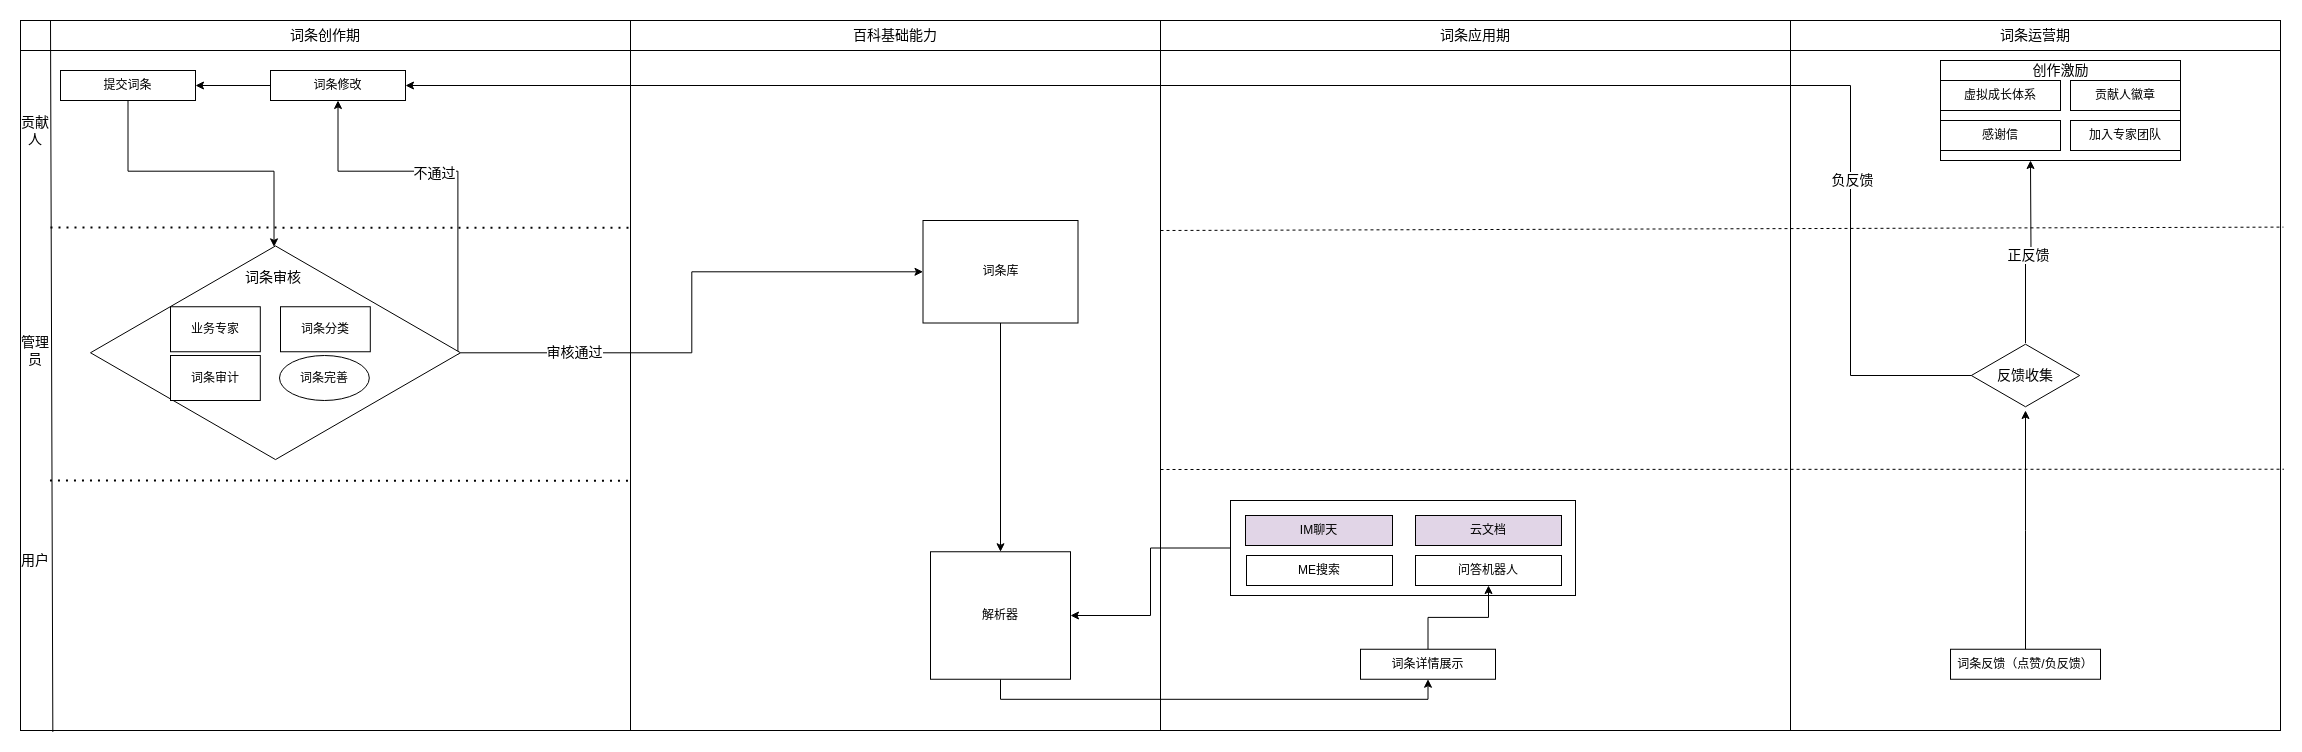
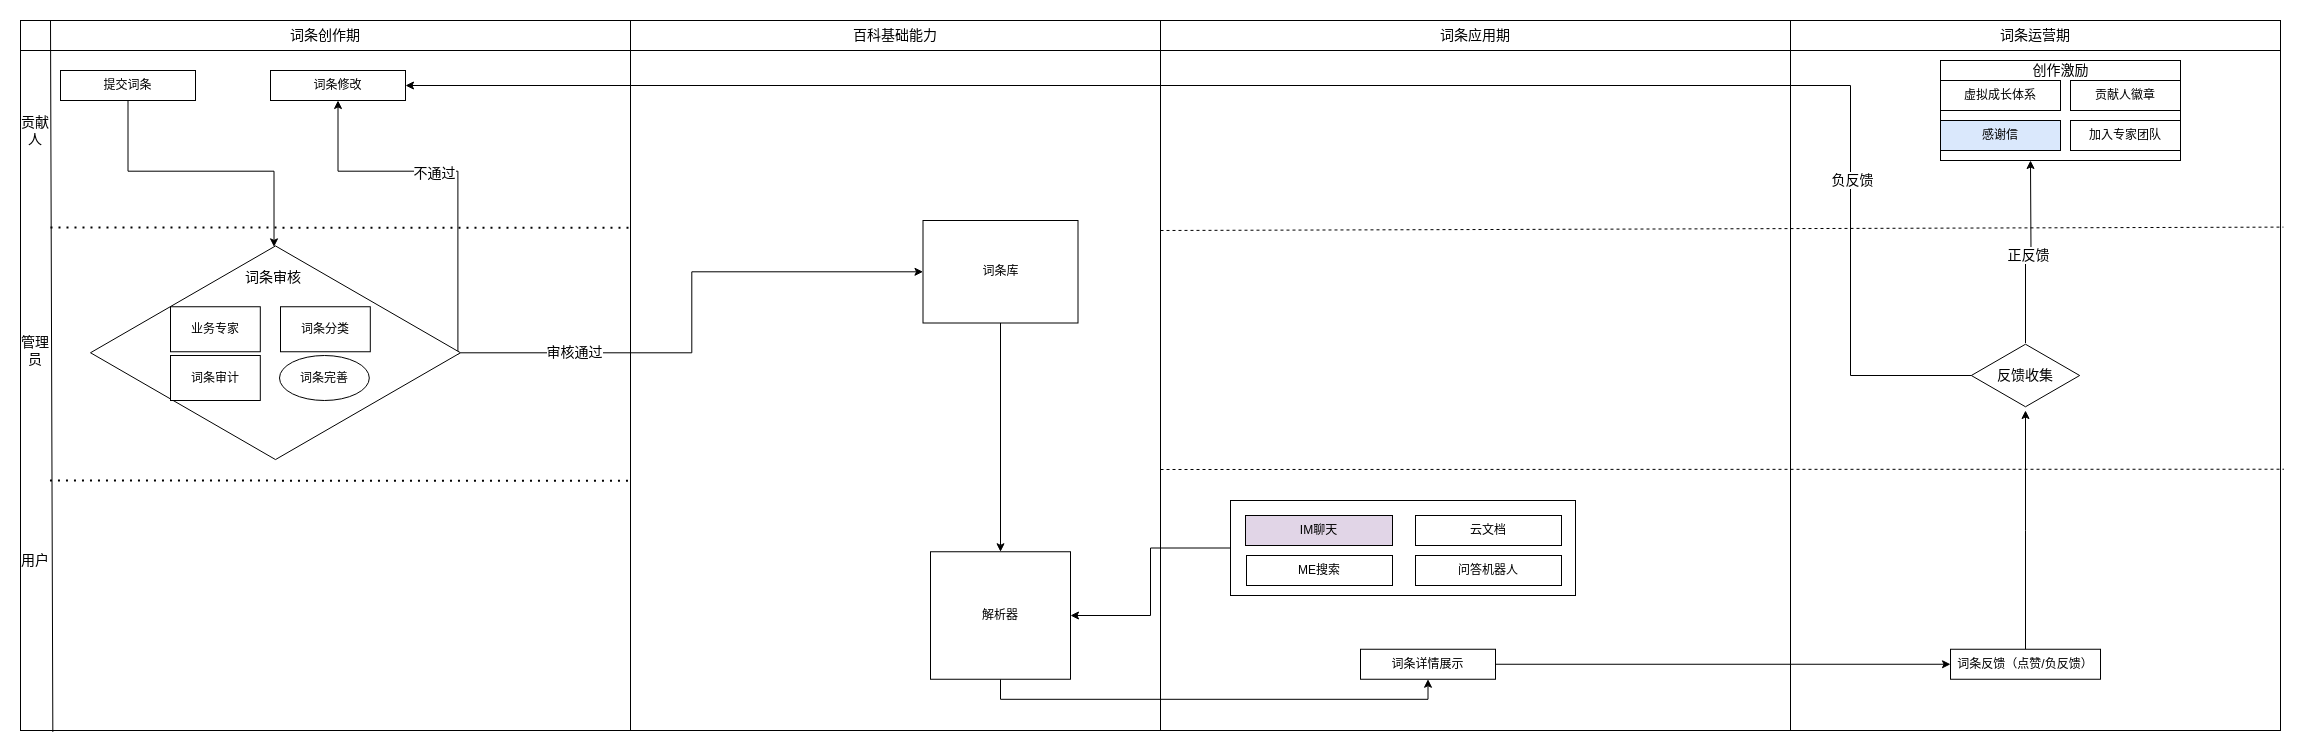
(236, 86) -> none
(2001, 136) -> (2001, 136)
(1489, 531) -> (1489, 531)
(1455, 617) -> (1720, 664)
